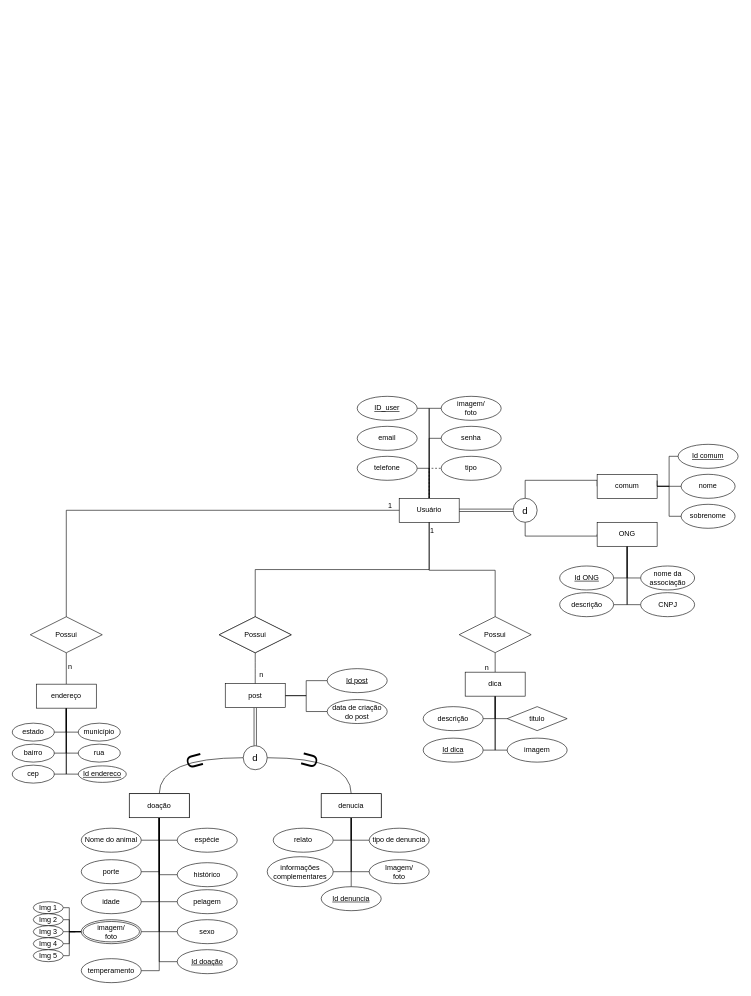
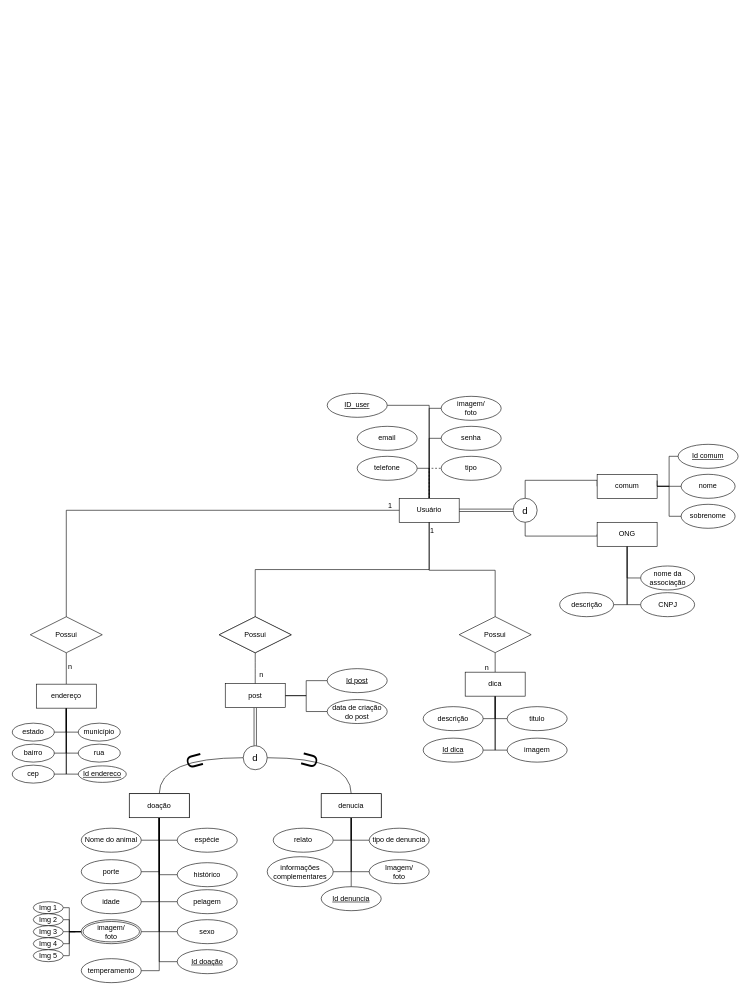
(387, 408) -> (357, 405)
(587, 578) -> none
(620, 578) -> none
(537, 719) -> (537, 719)
